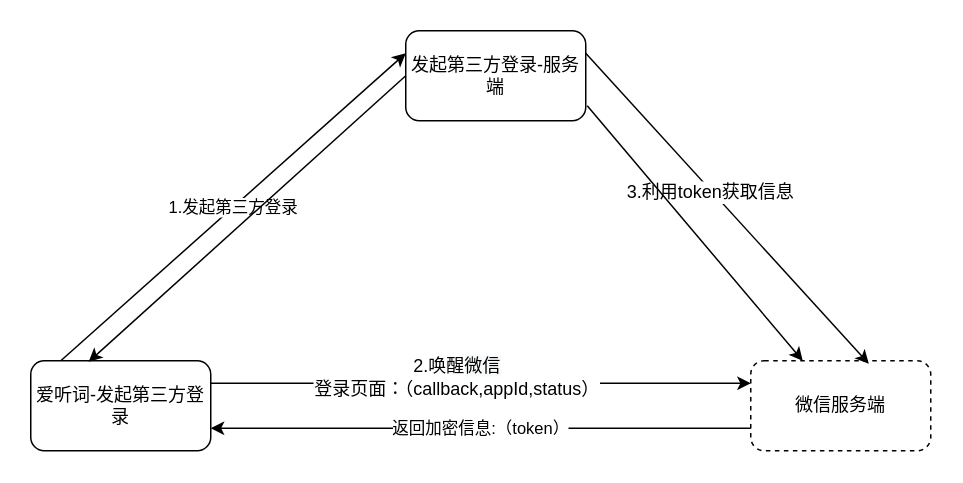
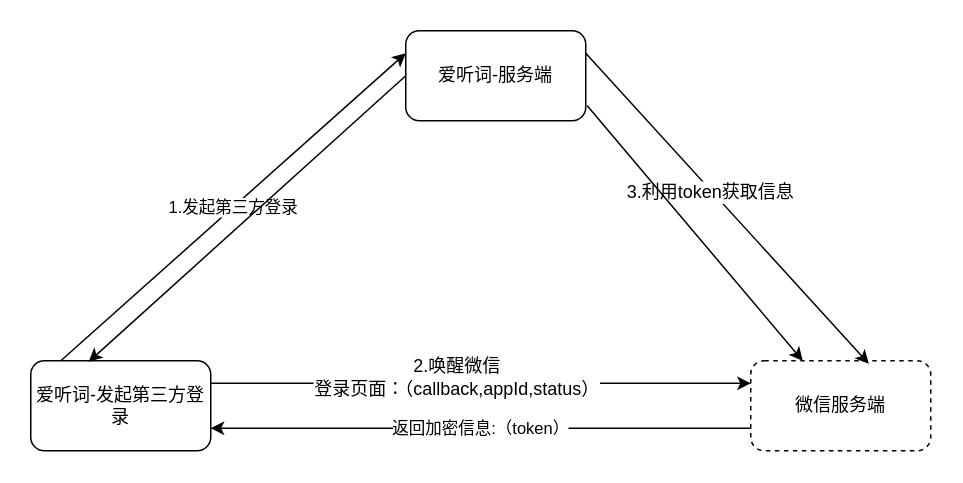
(496, 76) -> (496, 76)
